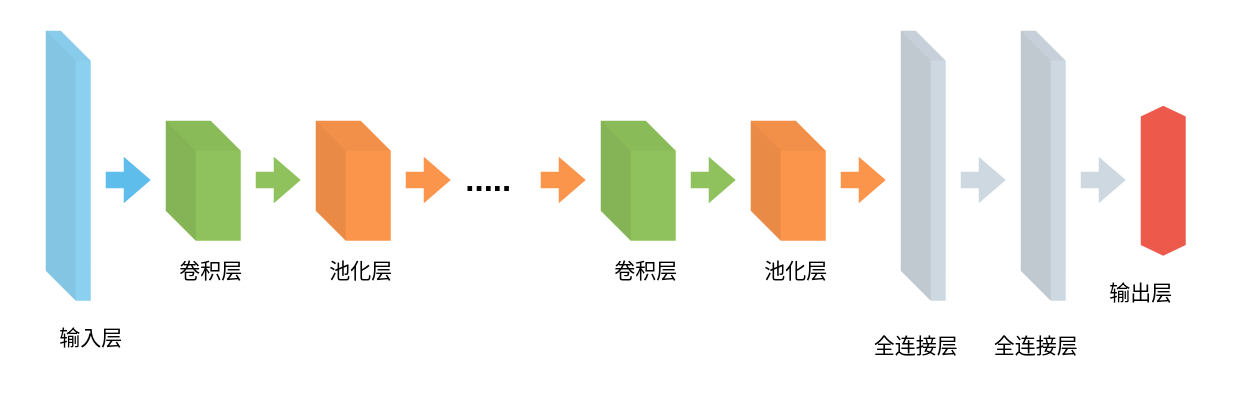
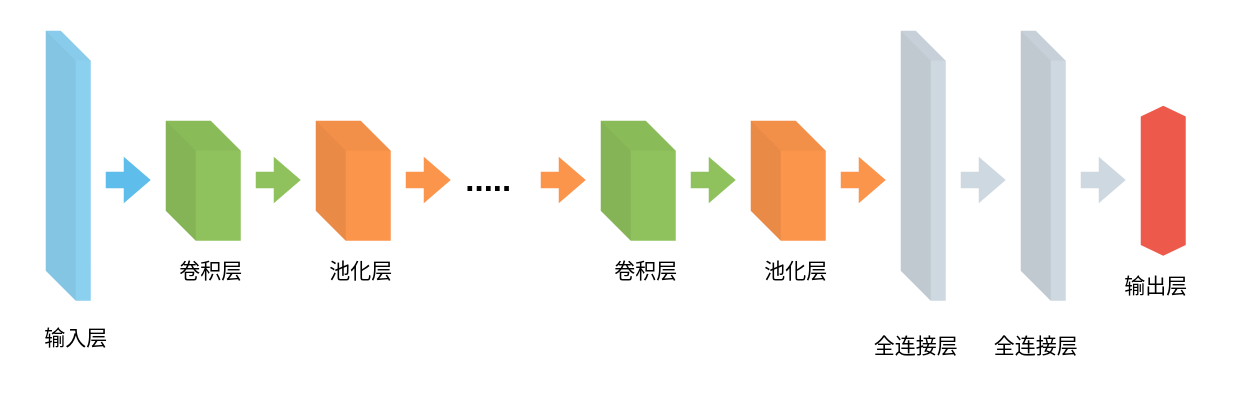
(1141, 293) -> (1156, 286)
(91, 338) -> (76, 338)
